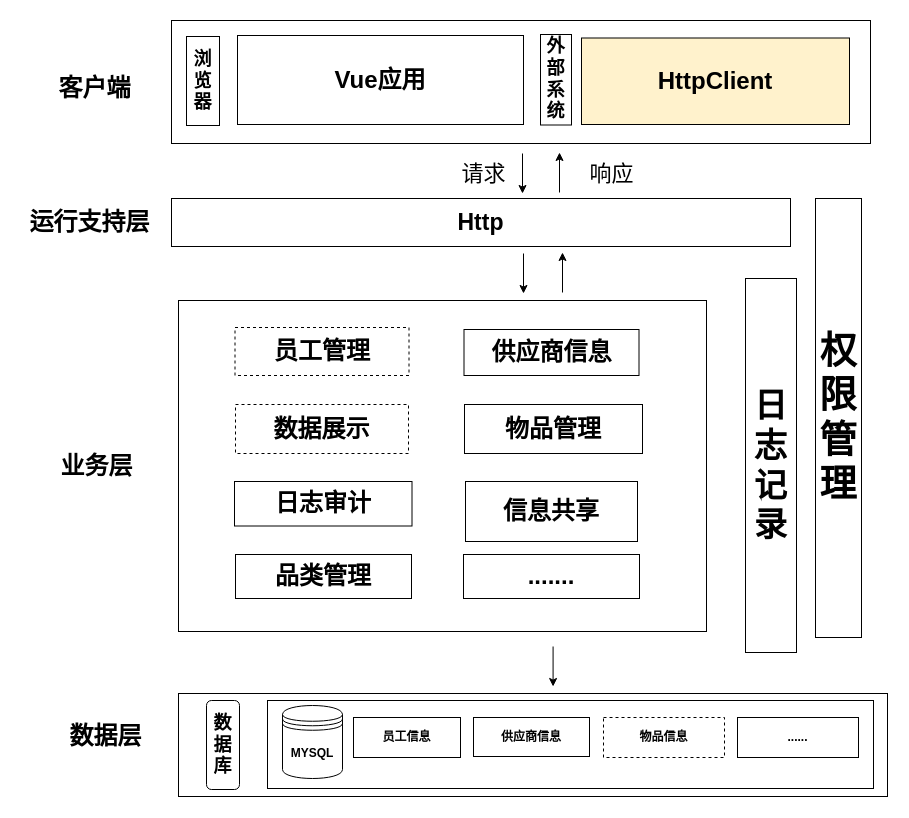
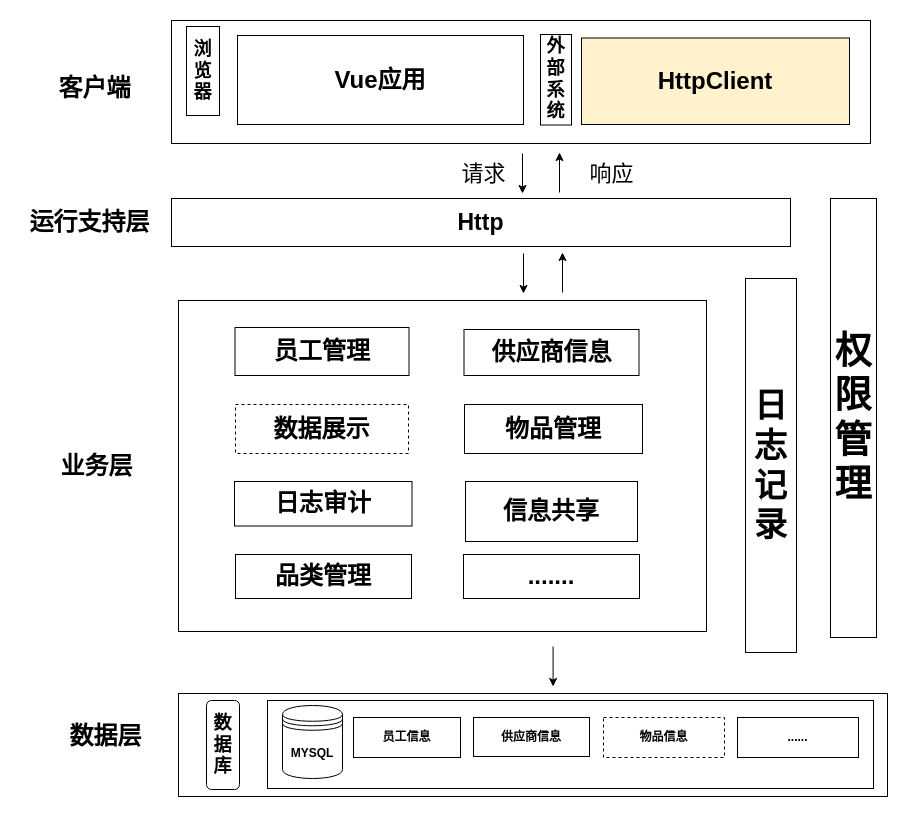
(203, 81) -> (203, 71)
(322, 352) -> (322, 352)
(839, 418) -> (854, 418)
